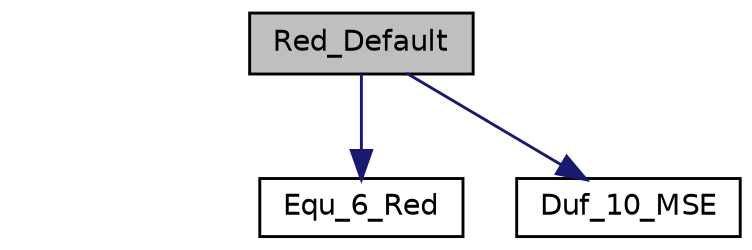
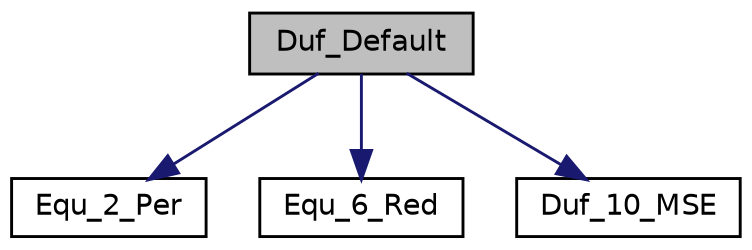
(361, 44) -> (361, 44)
none -> (109, 208)
